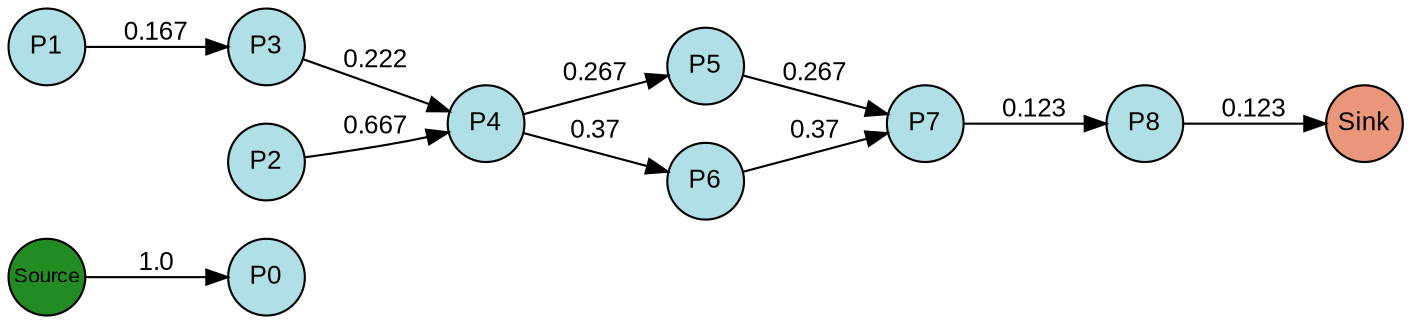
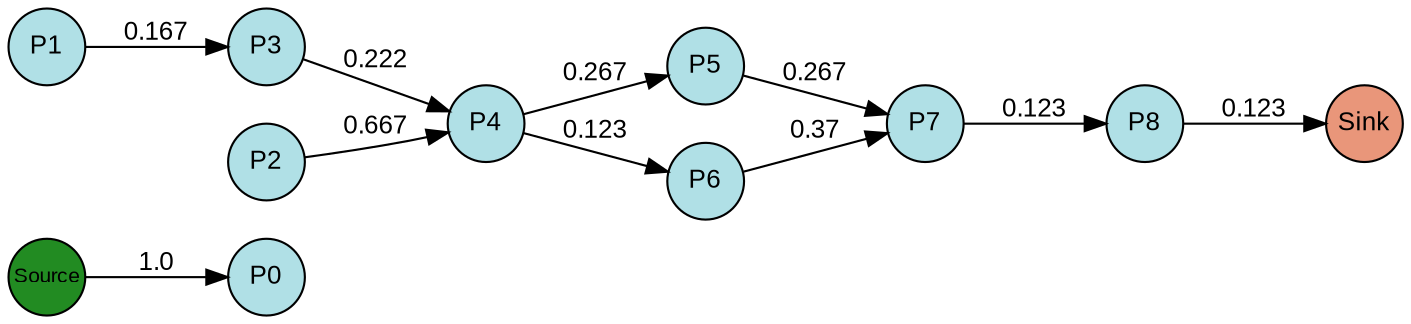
(596, 131) -> (596, 131)
